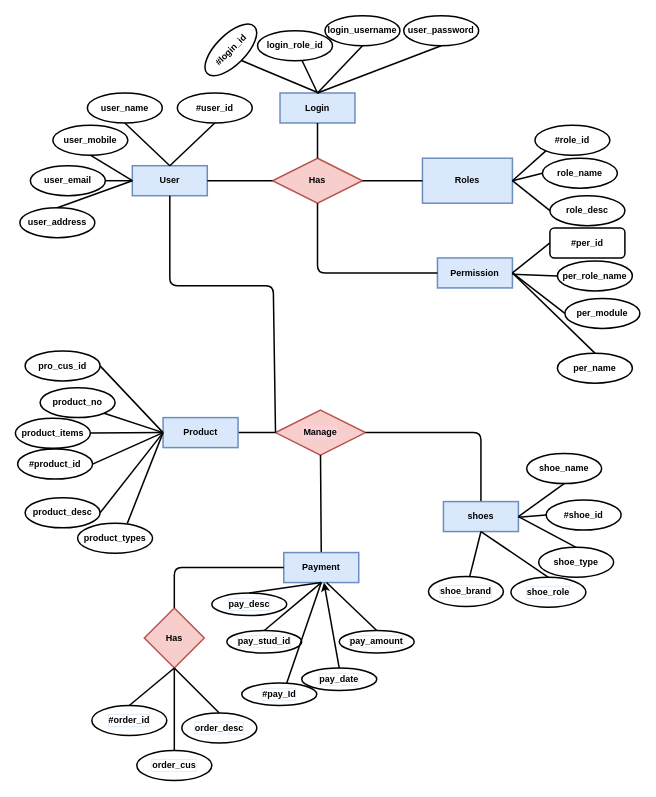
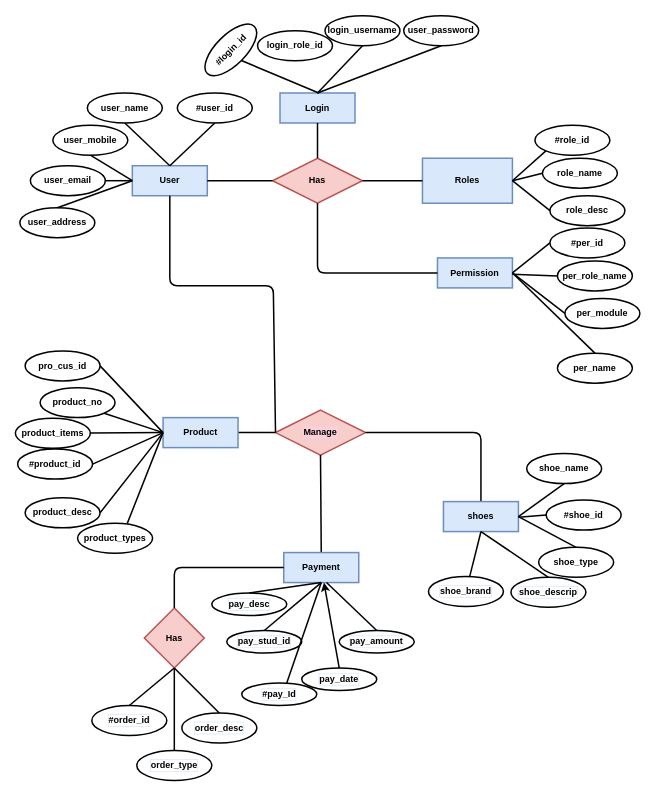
(309, 75) -> none
(588, 243) -> (588, 243)
(549, 592) -> (549, 592)
(174, 765) -> (174, 765)
